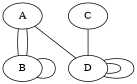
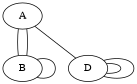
(88, 16) -> none
